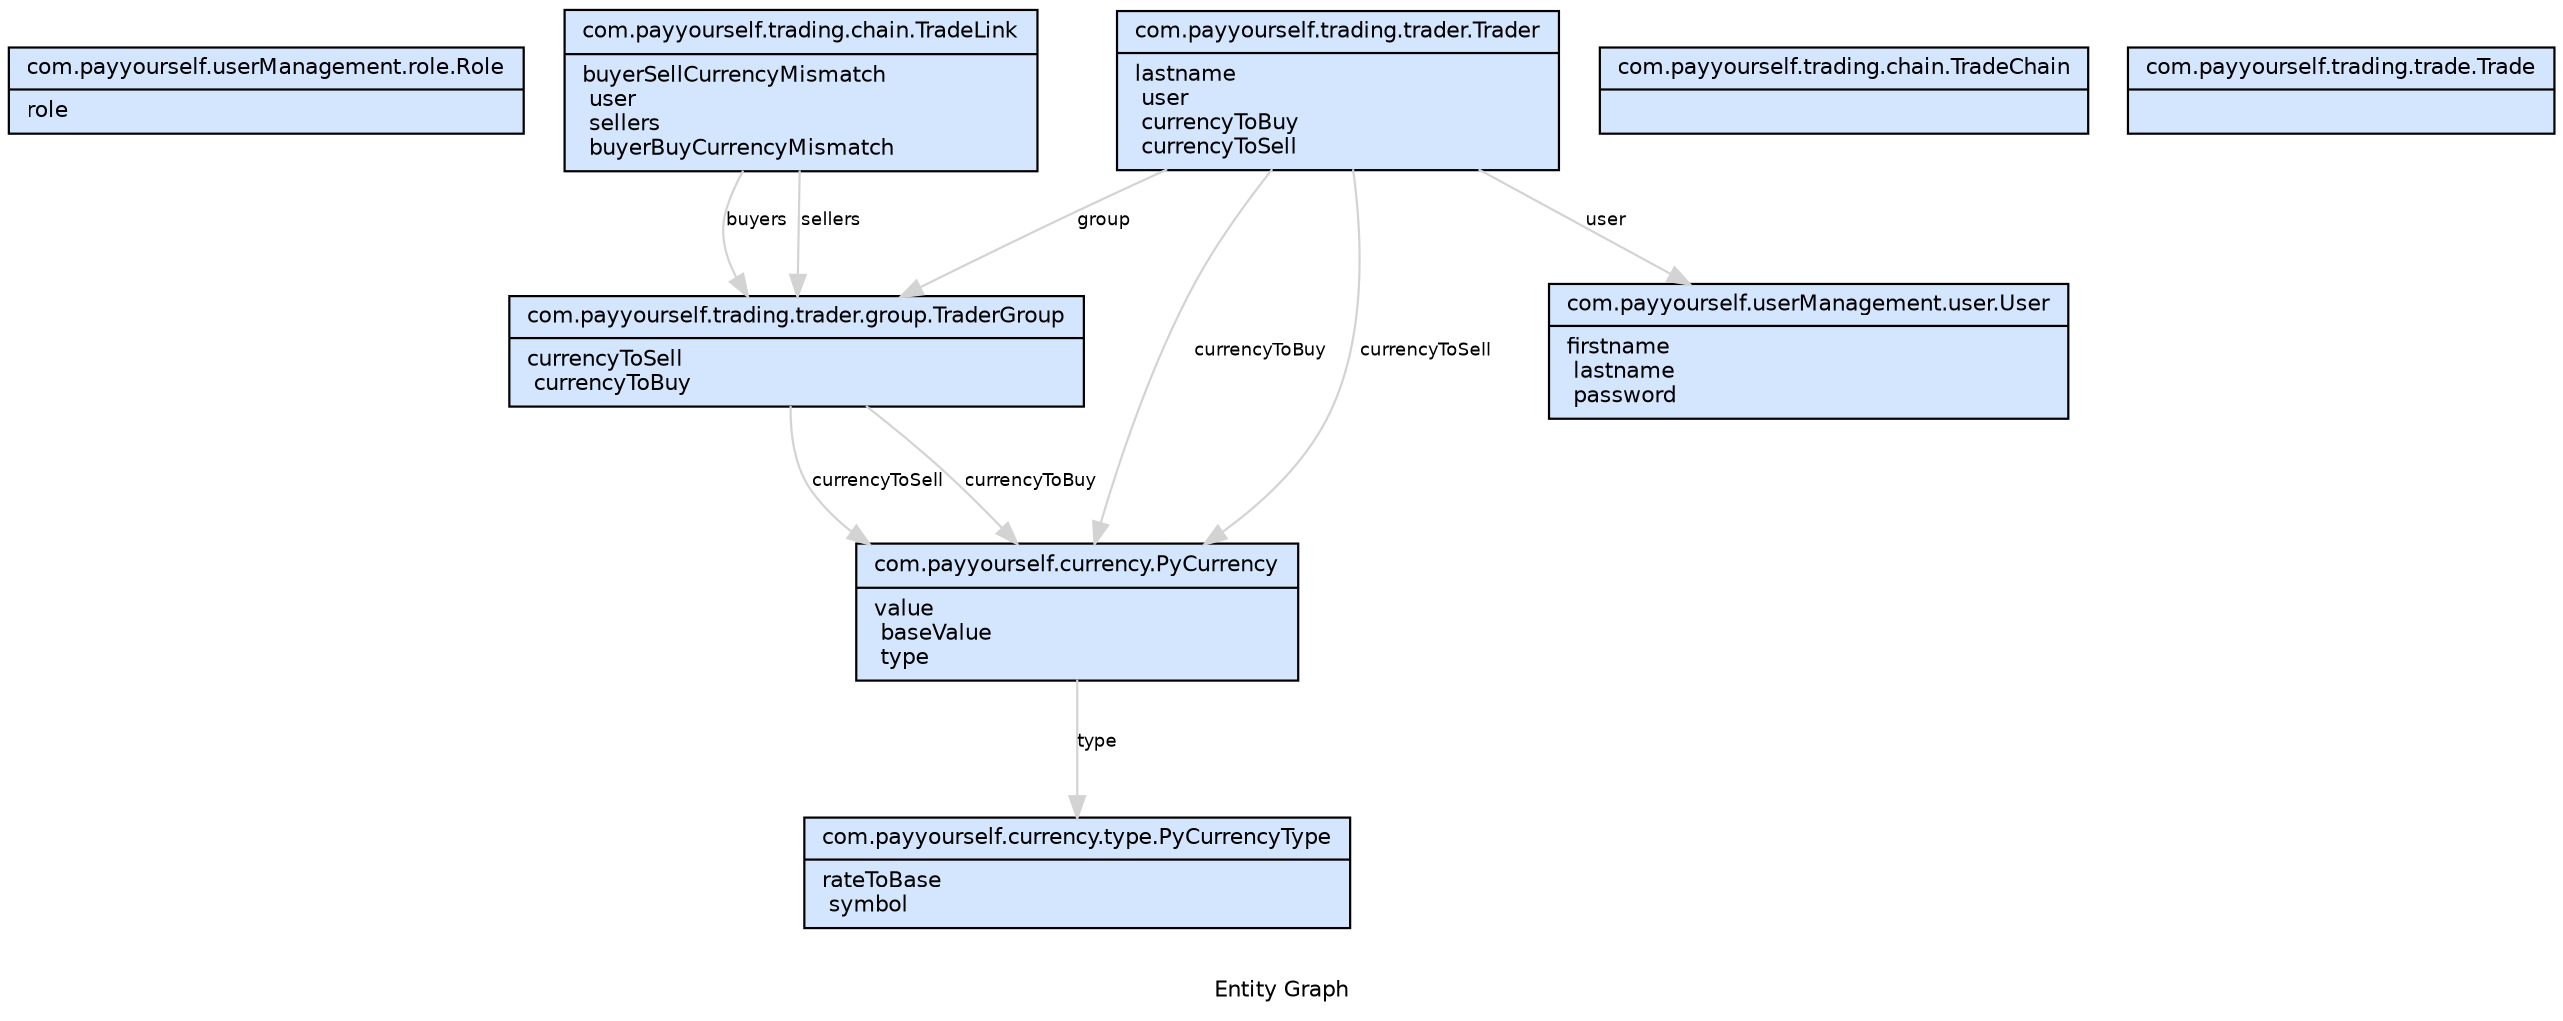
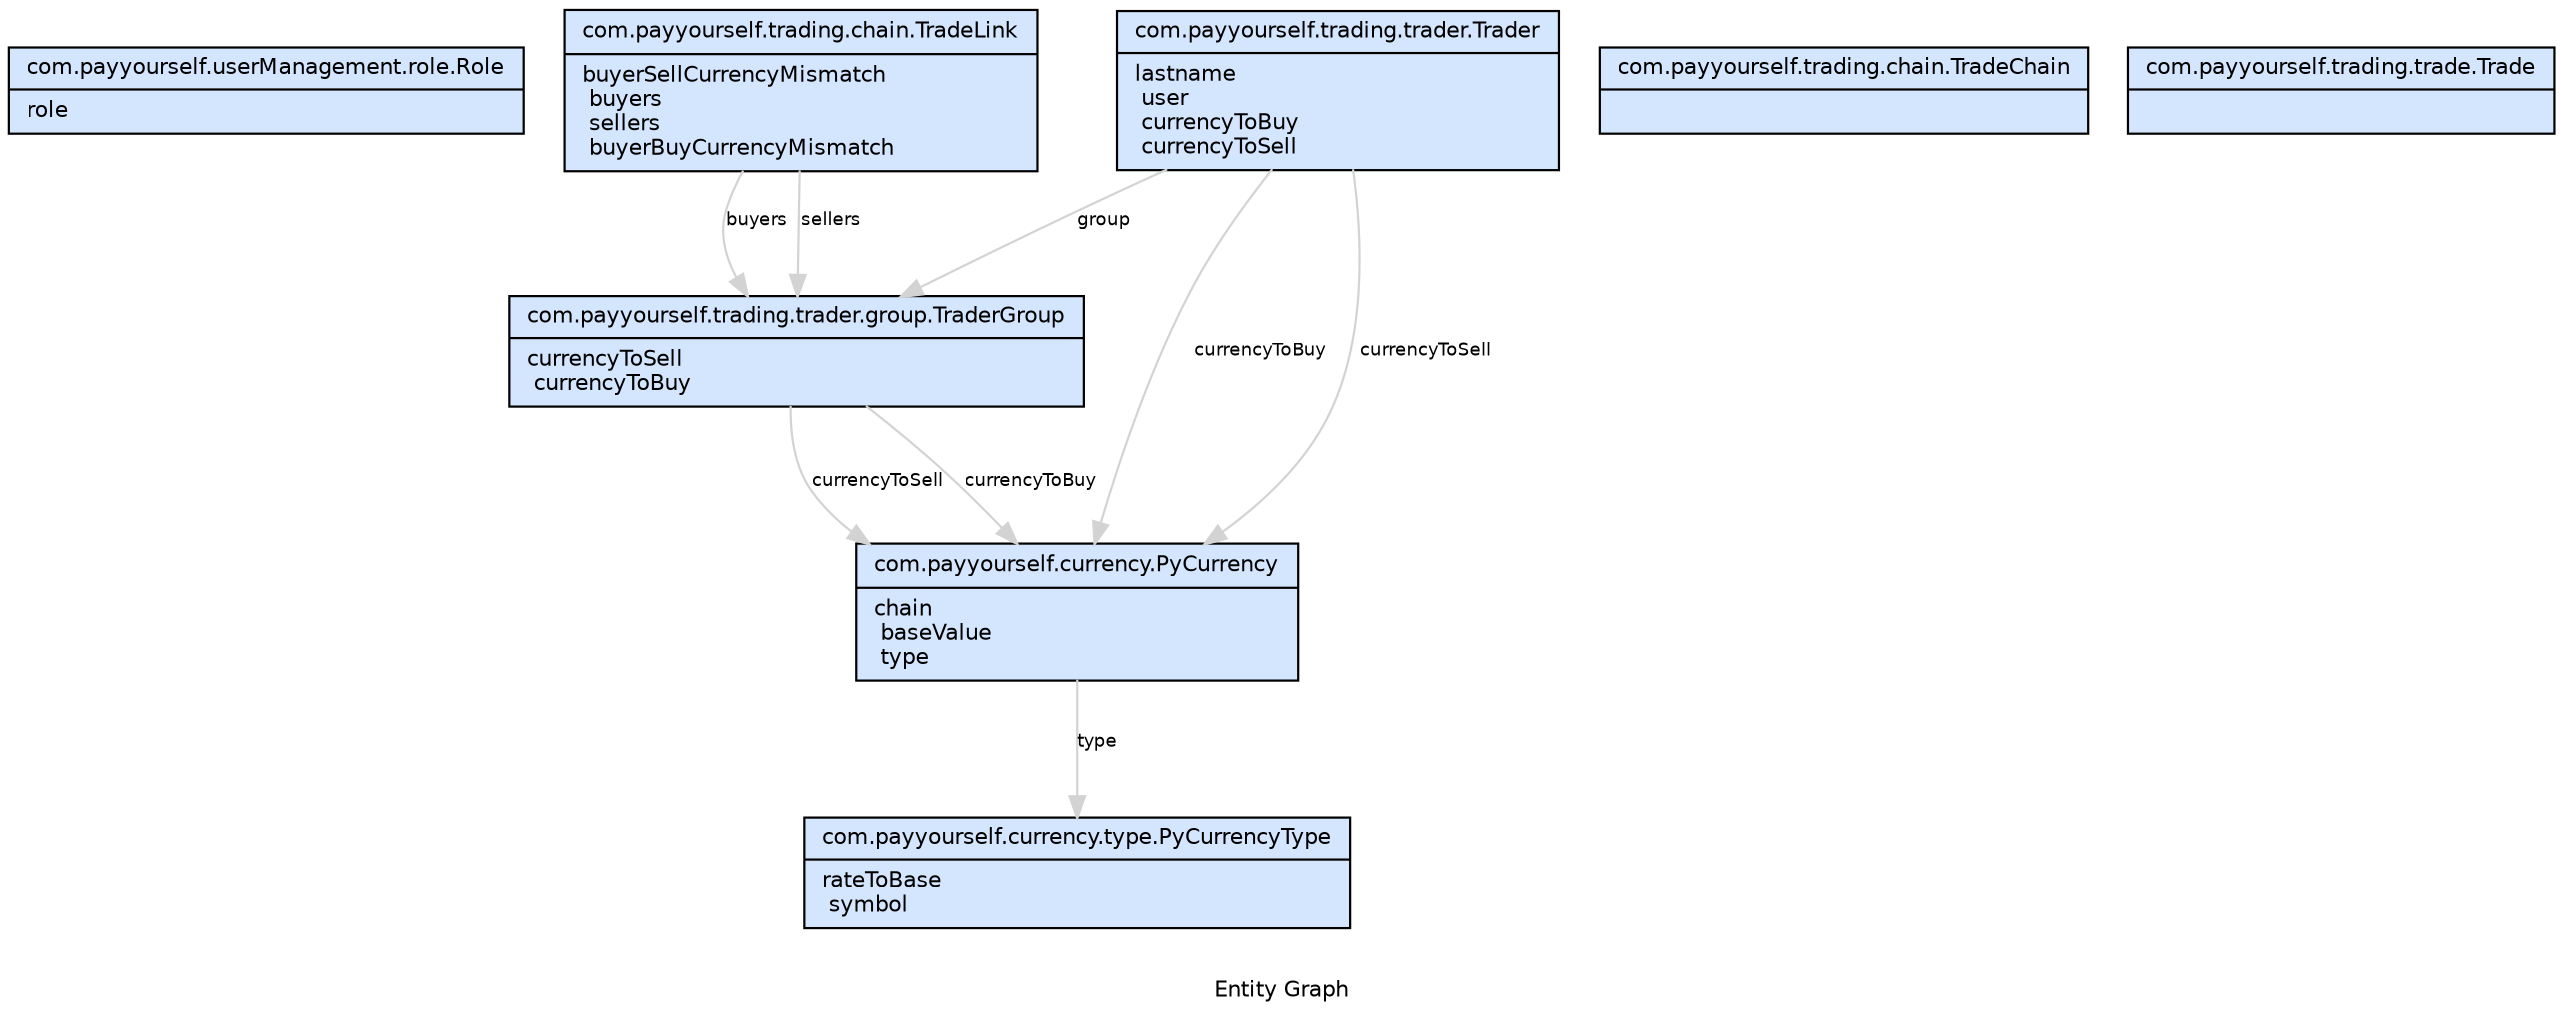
(610, 99) -> (623, 99)
(1809, 351) -> none
(905, 609) -> (904, 609)
